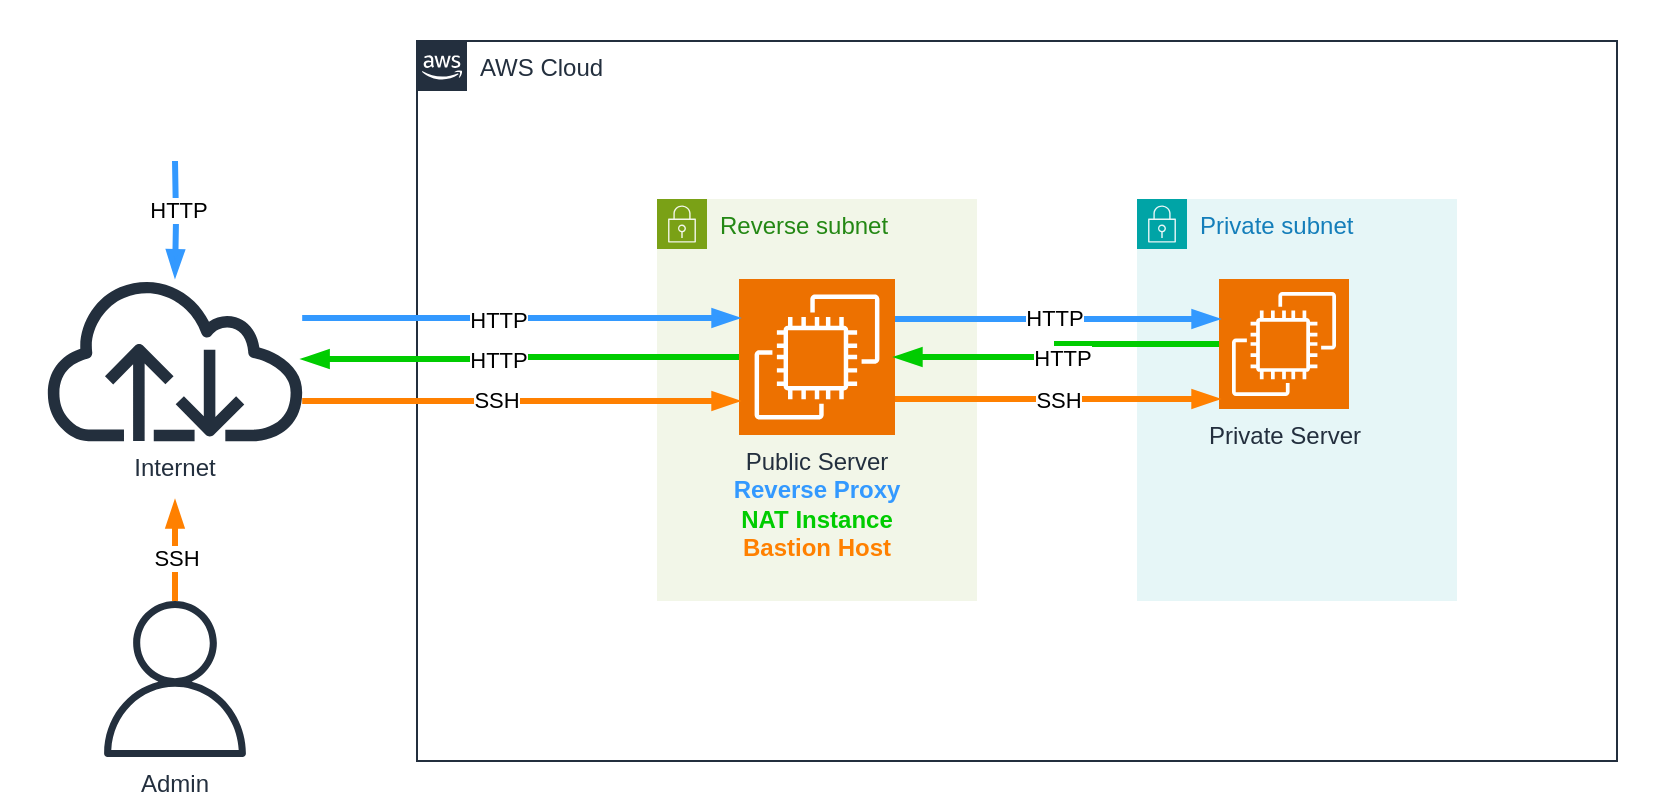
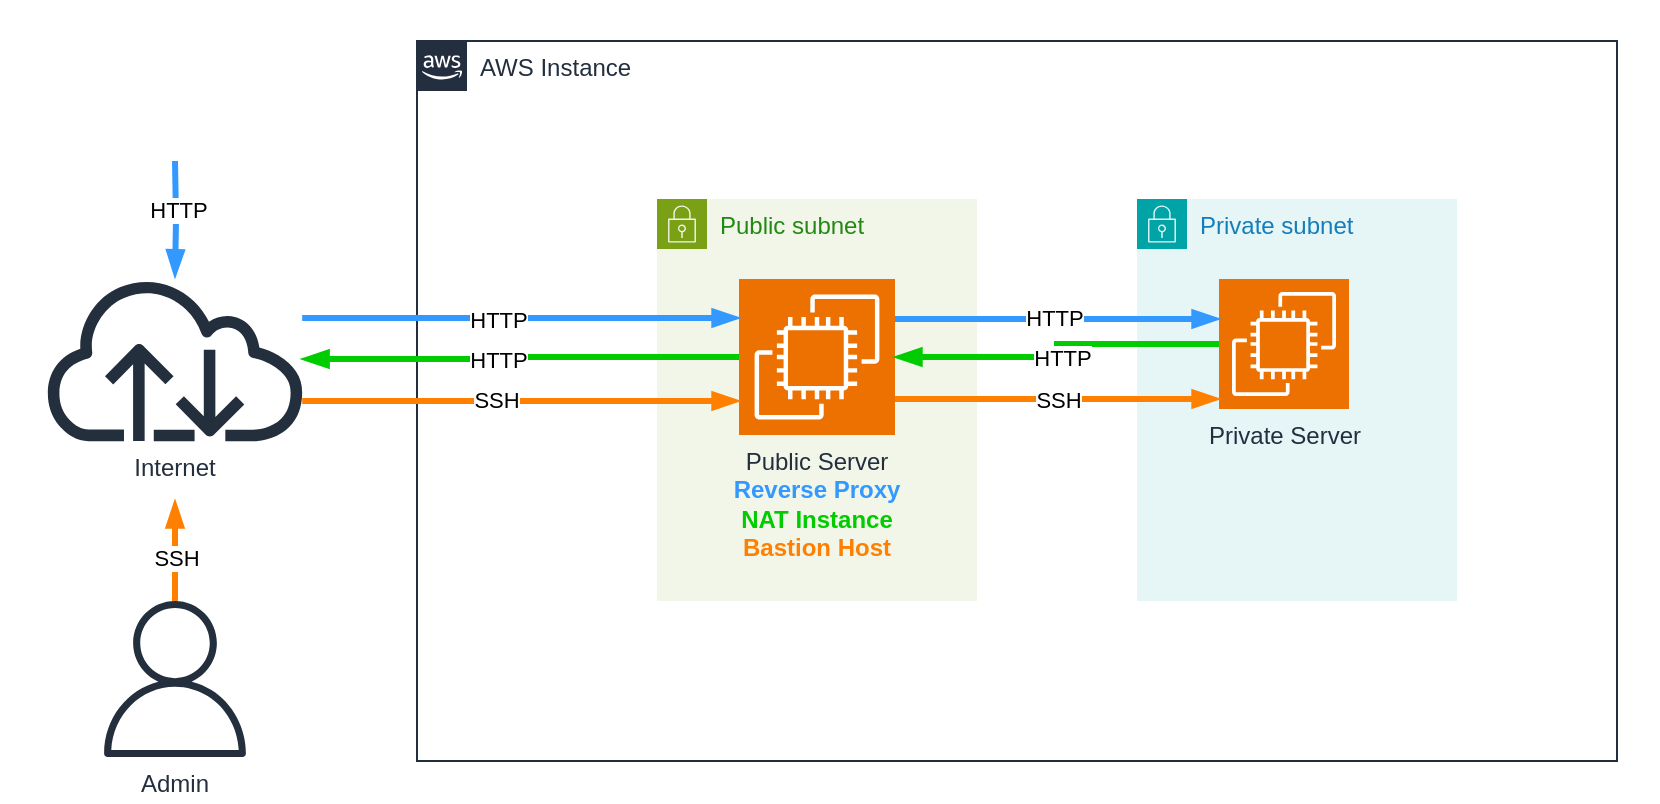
(535, 69) -> (559, 69)
(812, 227) -> (799, 227)
